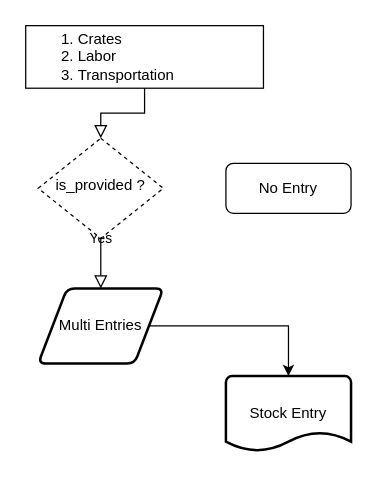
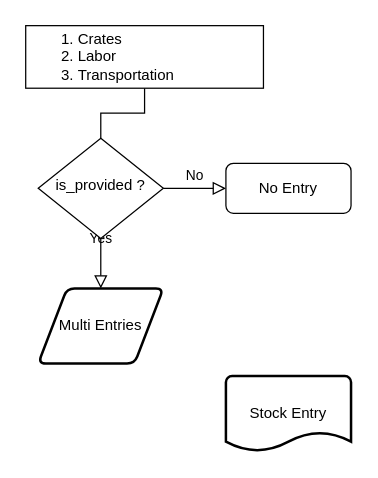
(101, 124) -> (101, 130)
(101, 188) -> (101, 188)
none -> (188, 188)
(239, 326) -> none
